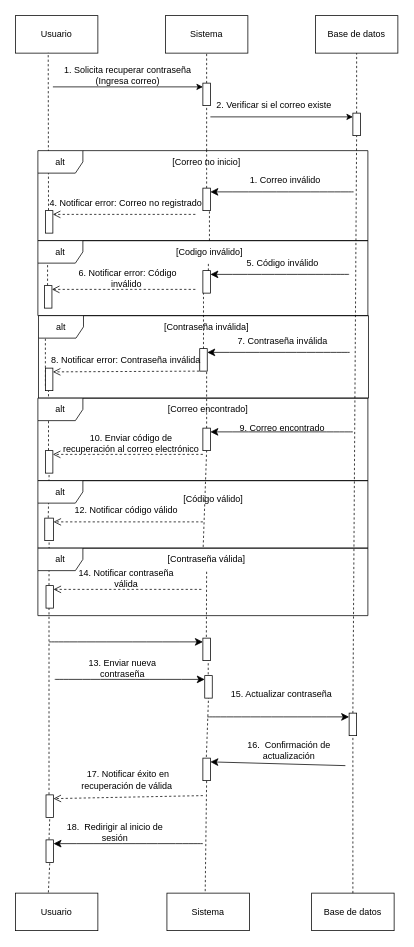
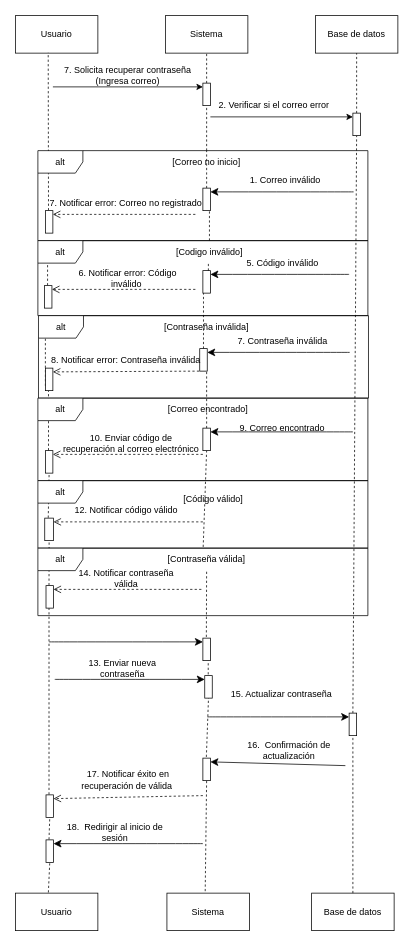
(128, 75) -> (128, 75)
(274, 105) -> (274, 105)
(126, 203) -> (126, 203)
